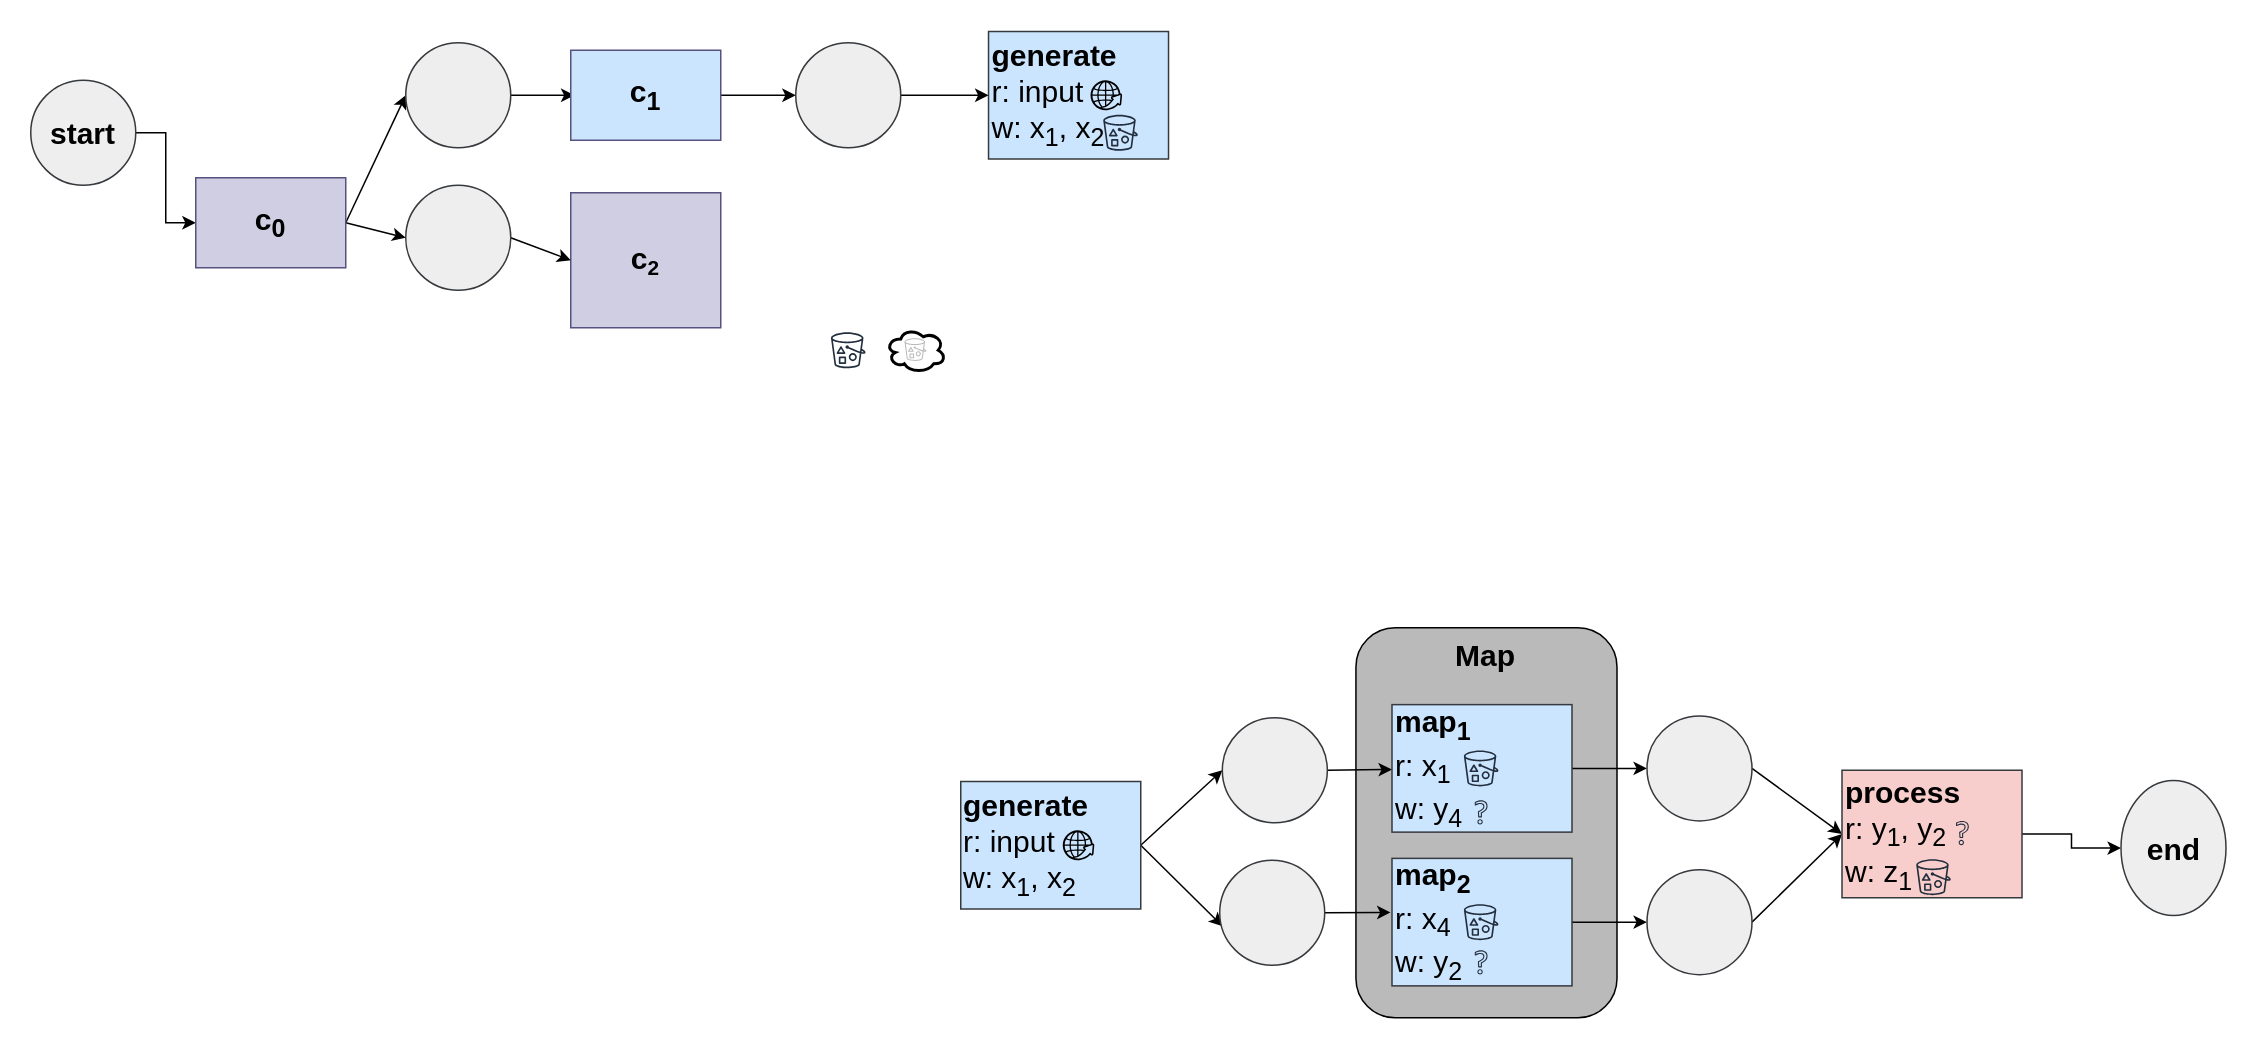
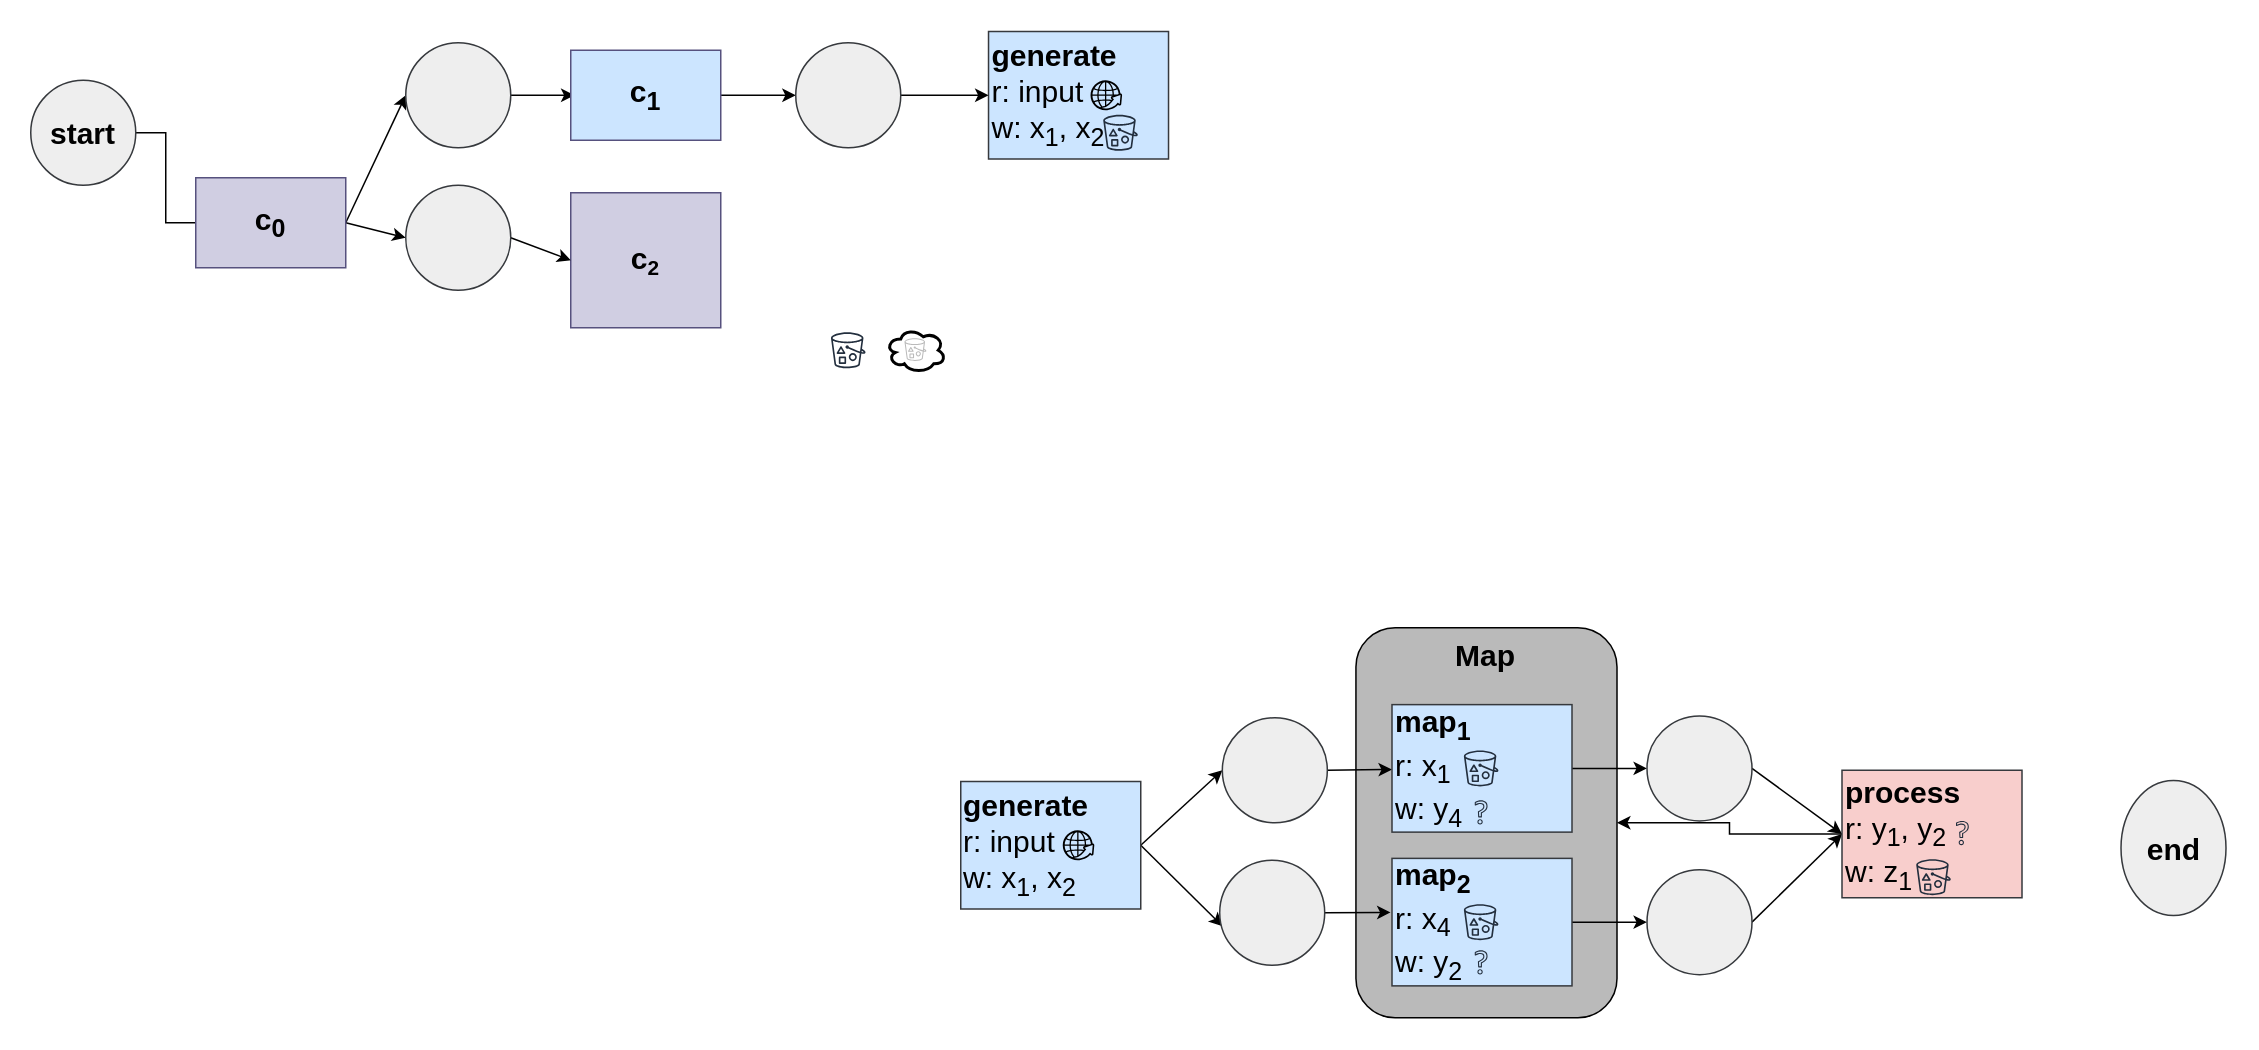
(184, 223) -> (188, 223)
(2072, 836) -> (1730, 833)
